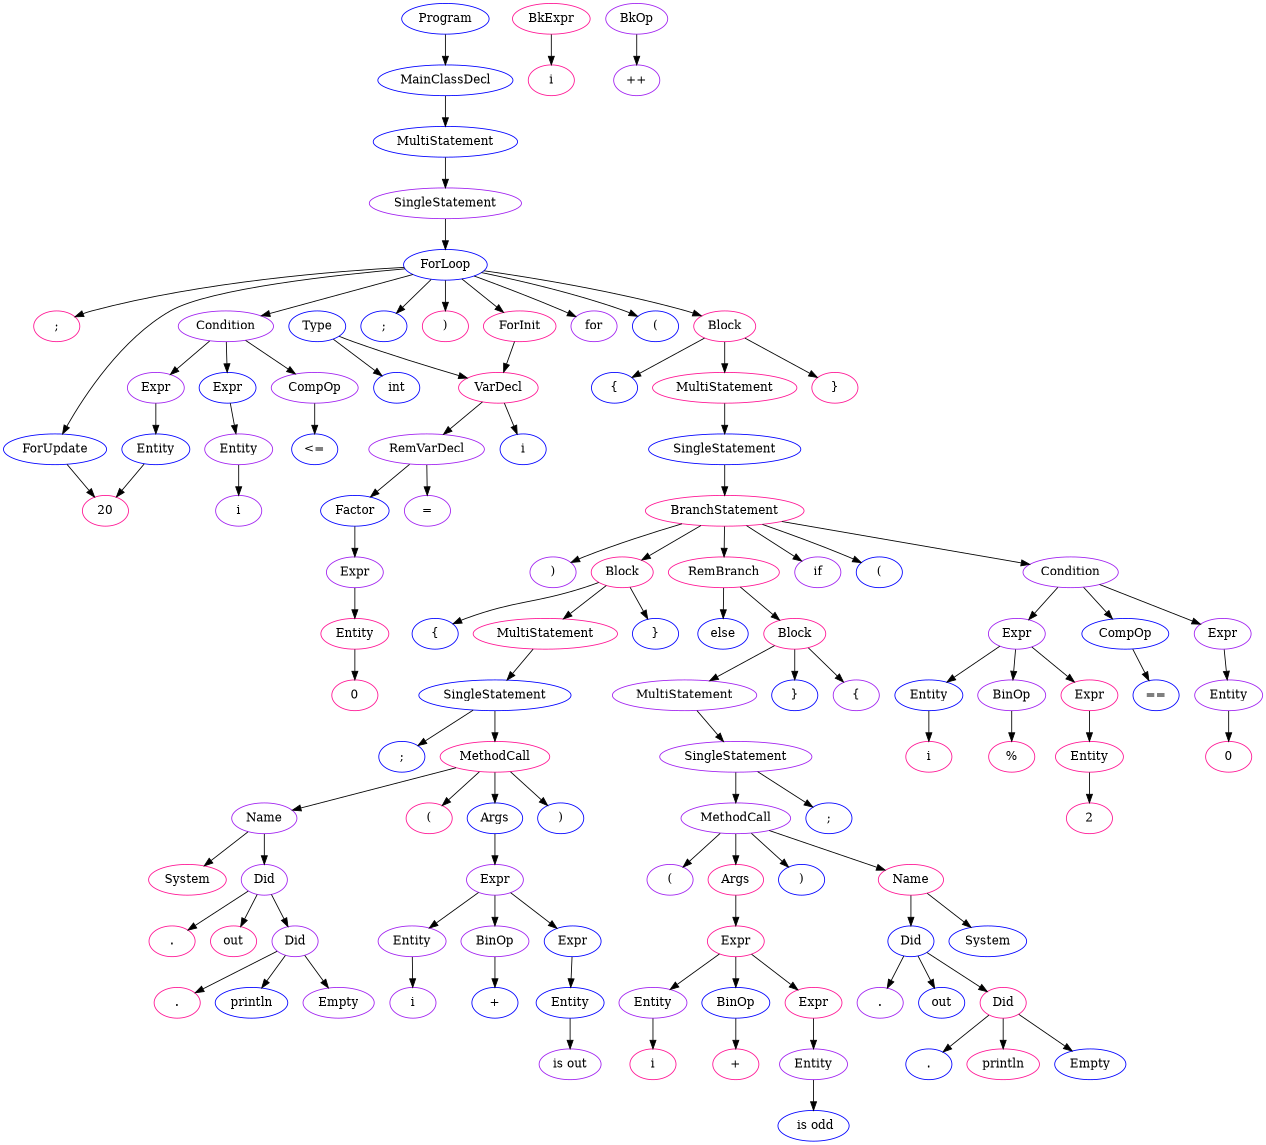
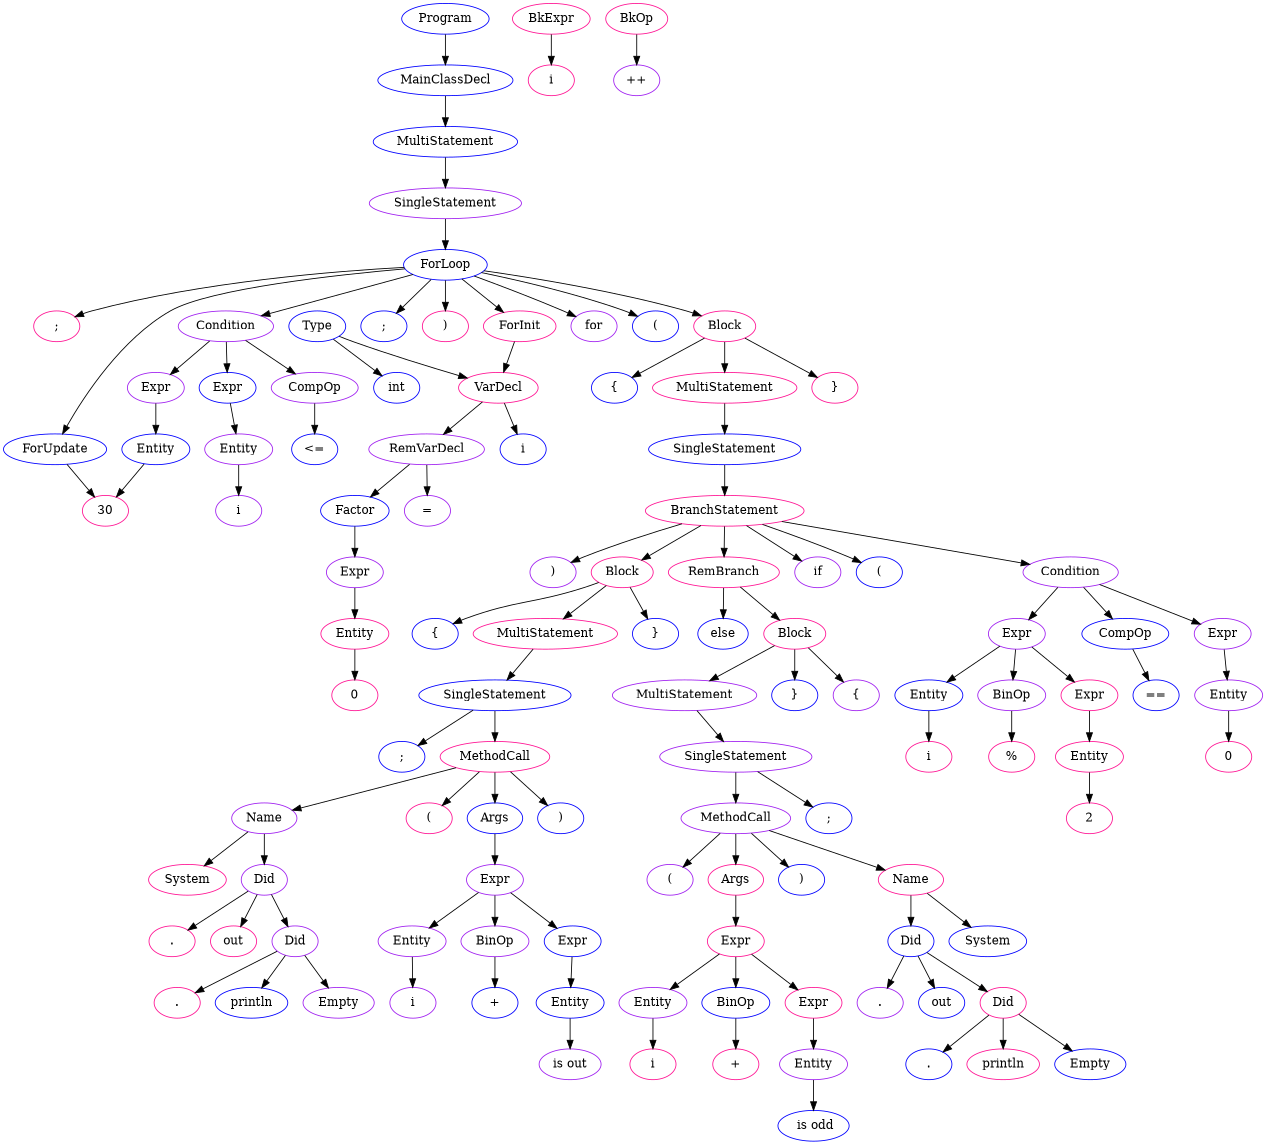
(637, 19) -> (637, 19)
(105, 511) -> (105, 511)
